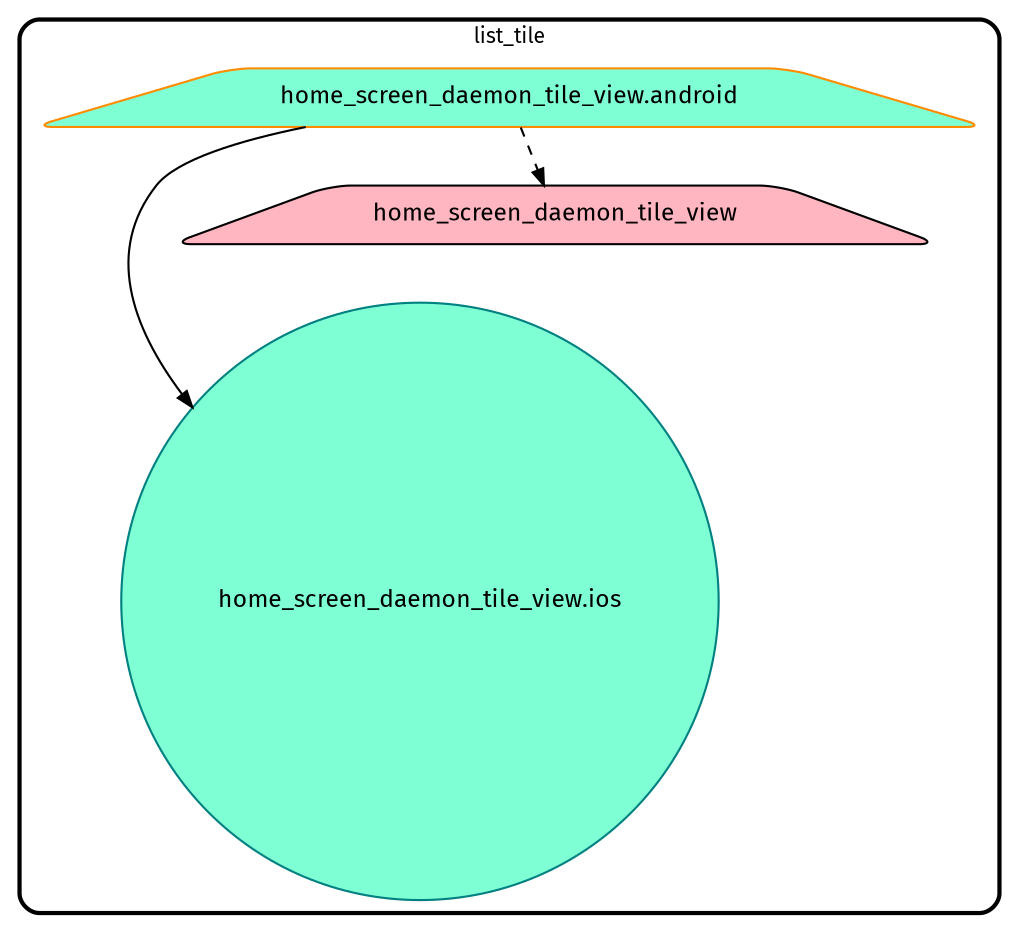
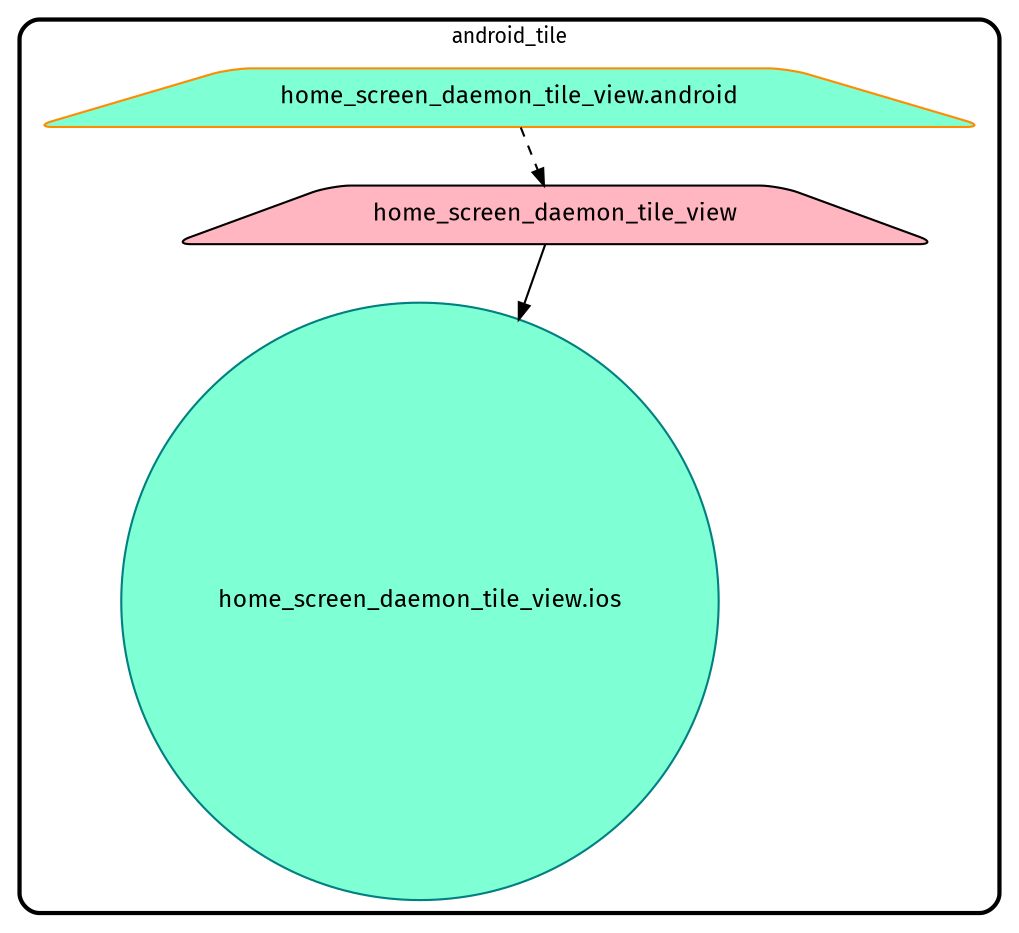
(509, 37) -> (509, 37)
(140, 213) -> (535, 274)
